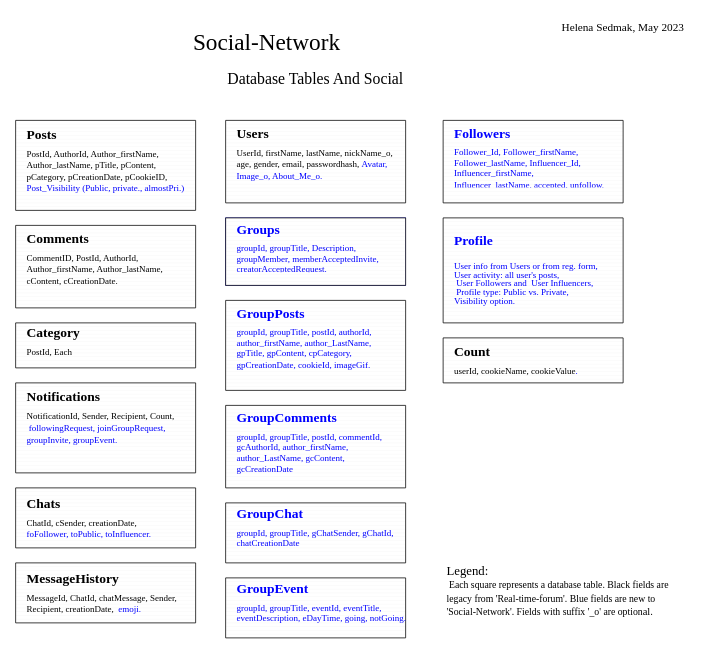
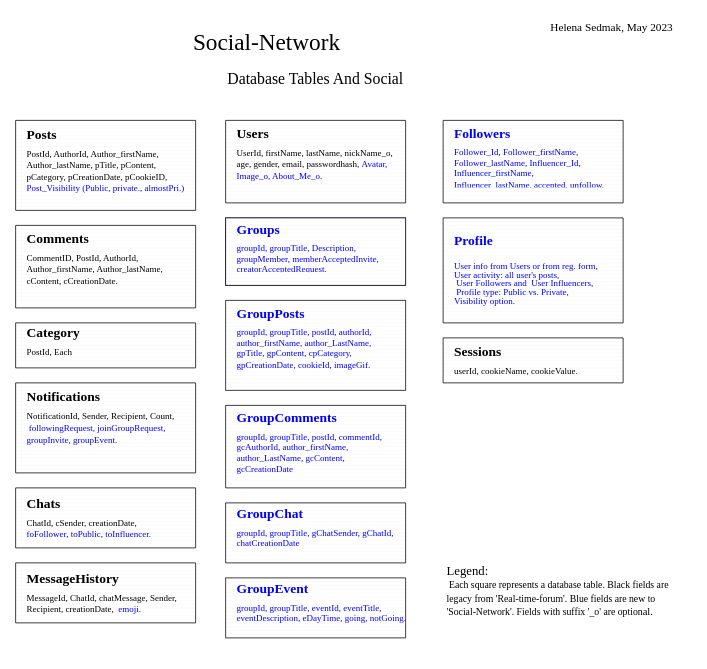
(623, 27) -> (612, 27)
(525, 347) -> (525, 347)
